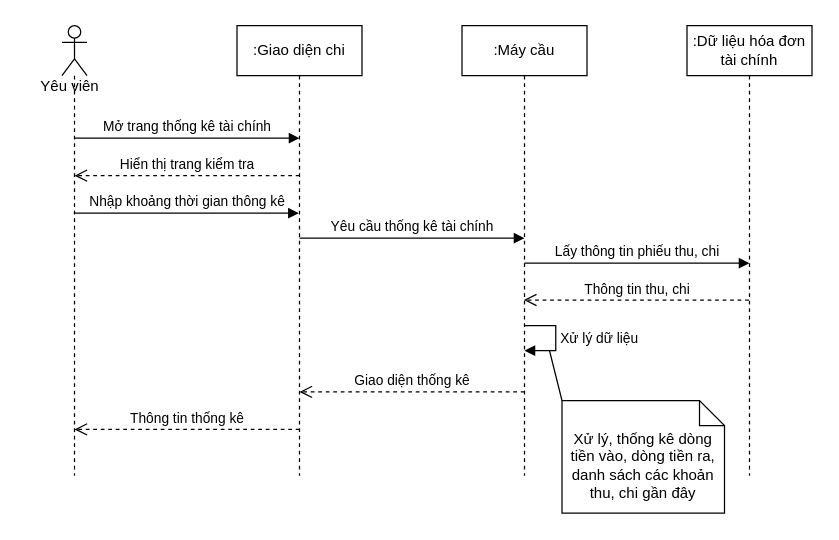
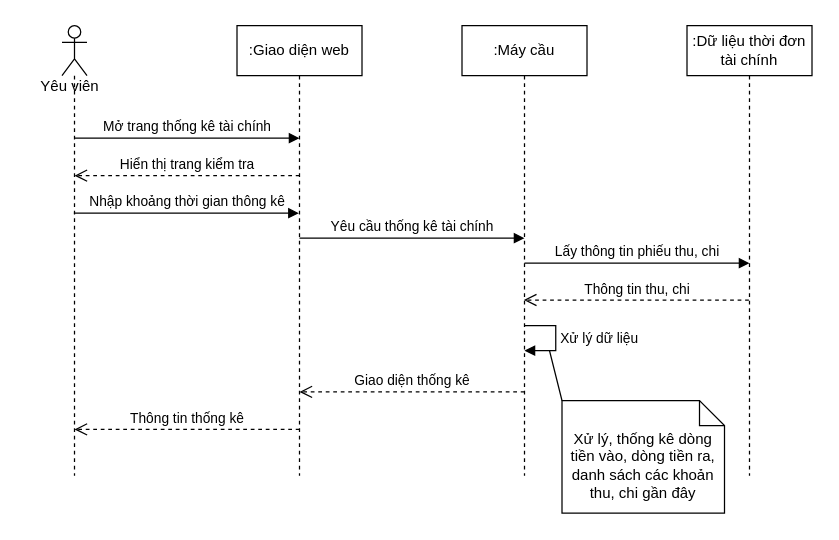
(299, 51) -> (299, 51)
(749, 51) -> (749, 51)
